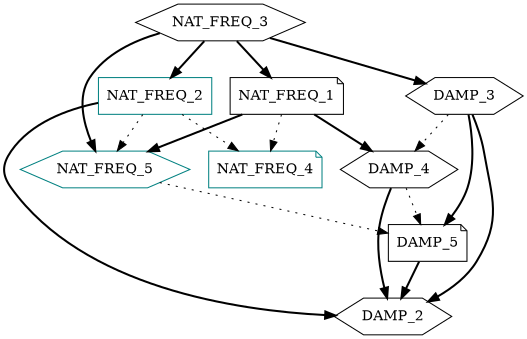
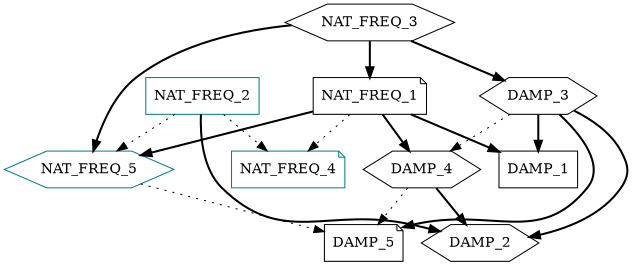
(191, 55) -> none
none -> (538, 169)
(413, 275) -> none
